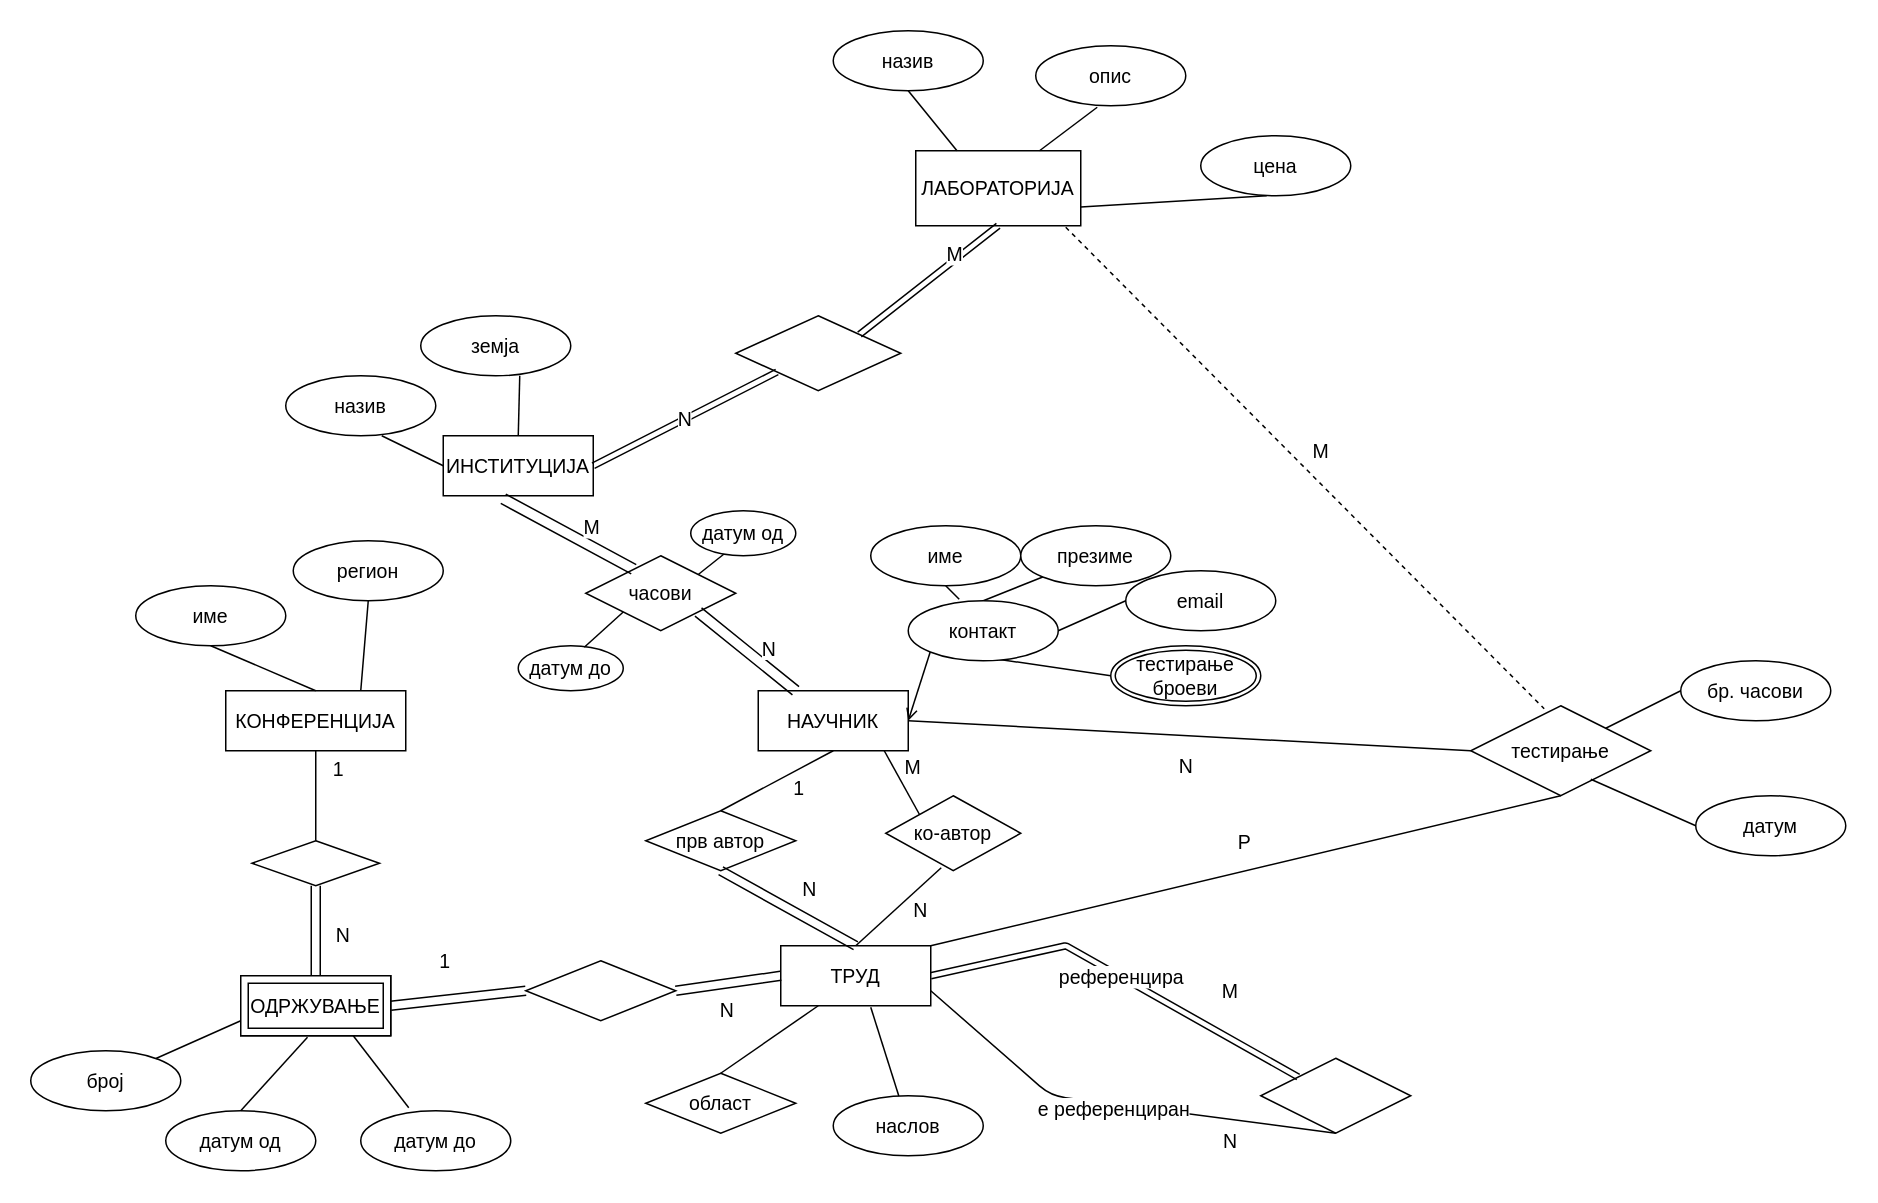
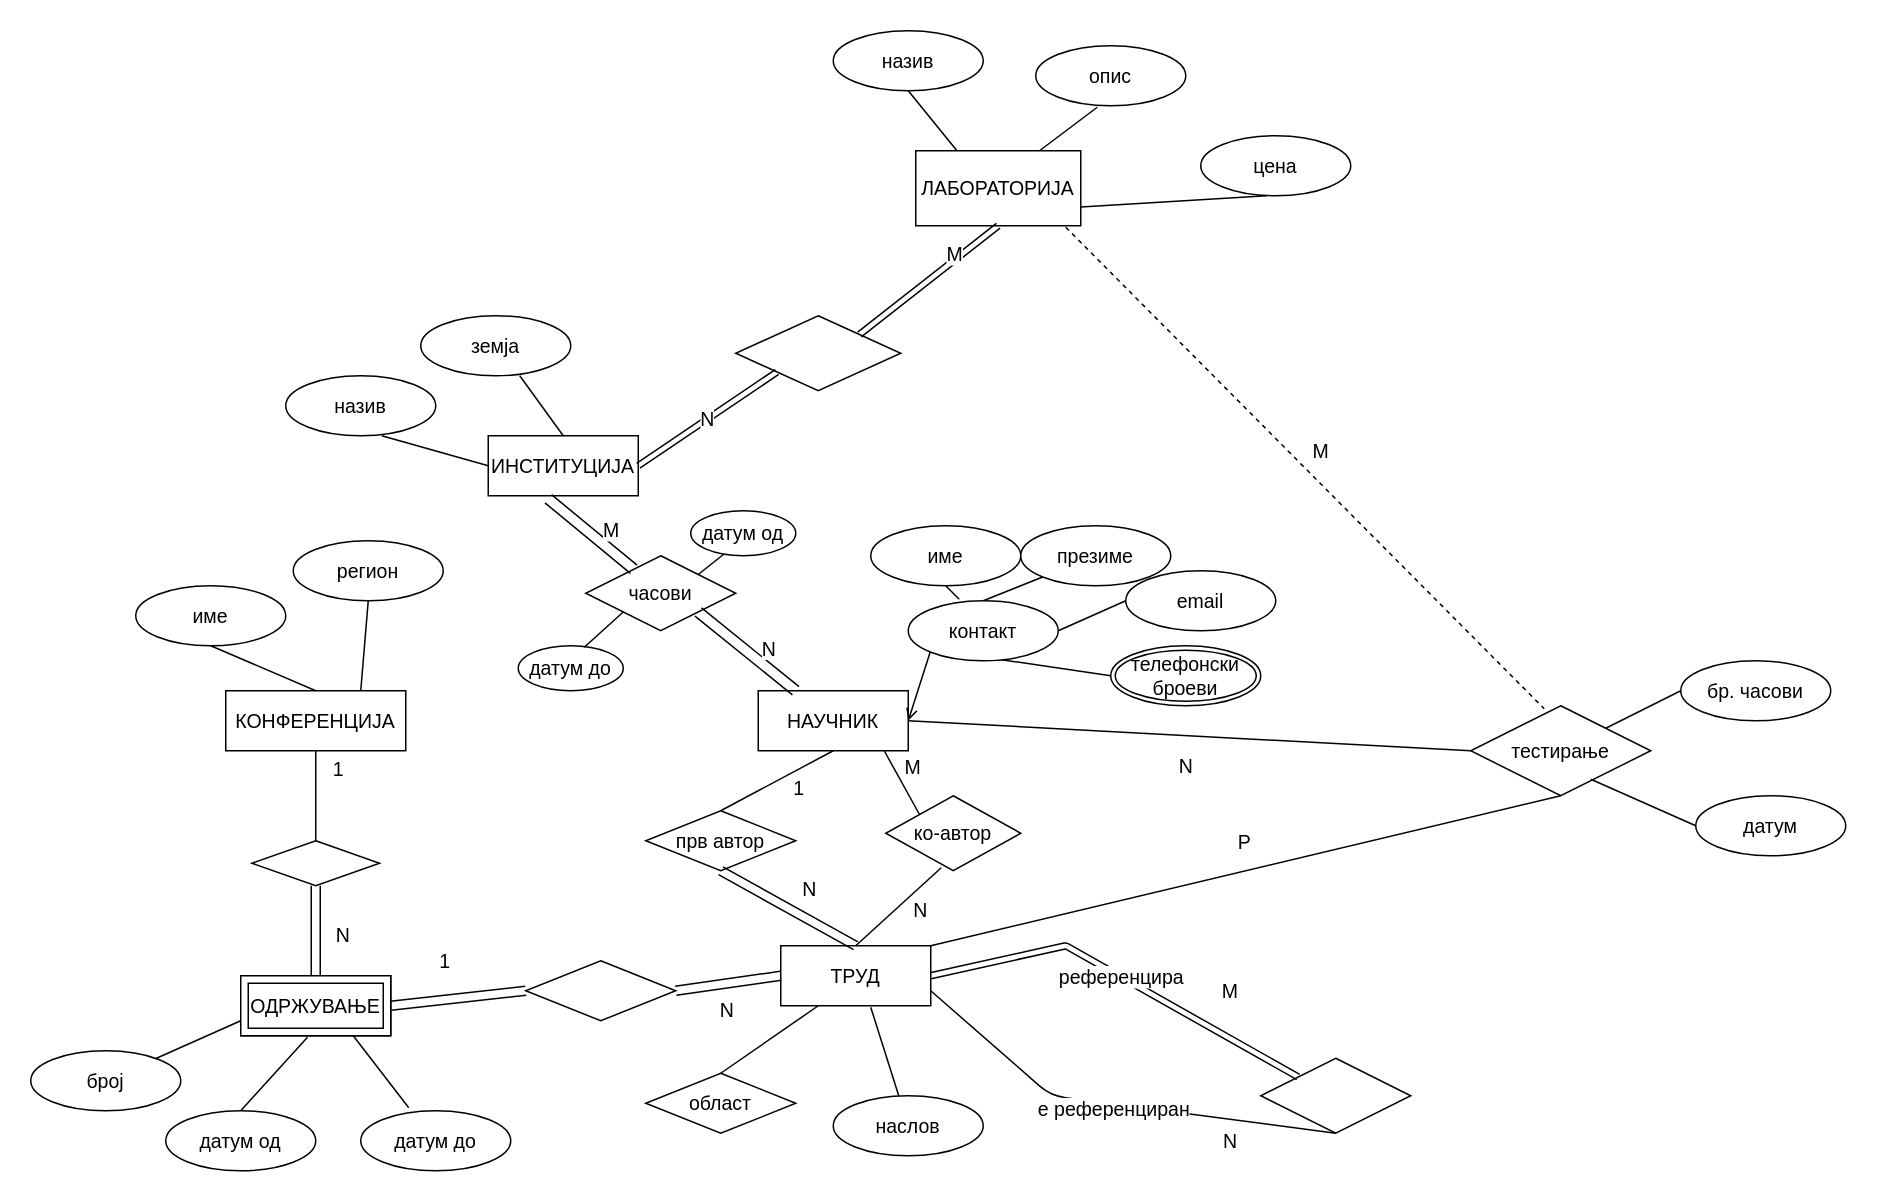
(518, 466) -> (563, 466)
(1186, 676) -> (1186, 676)
